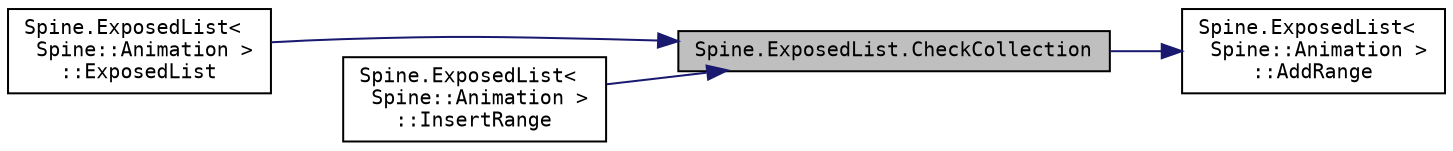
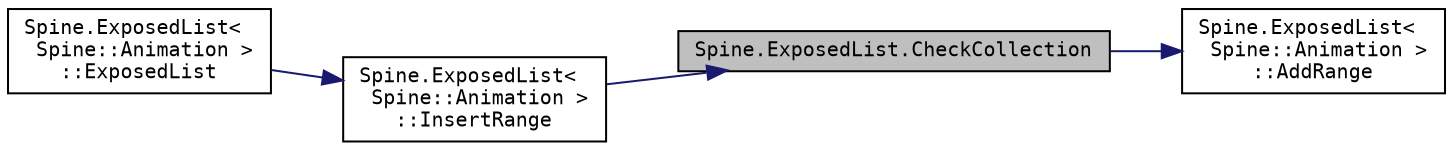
(464, 37) -> (297, 74)
